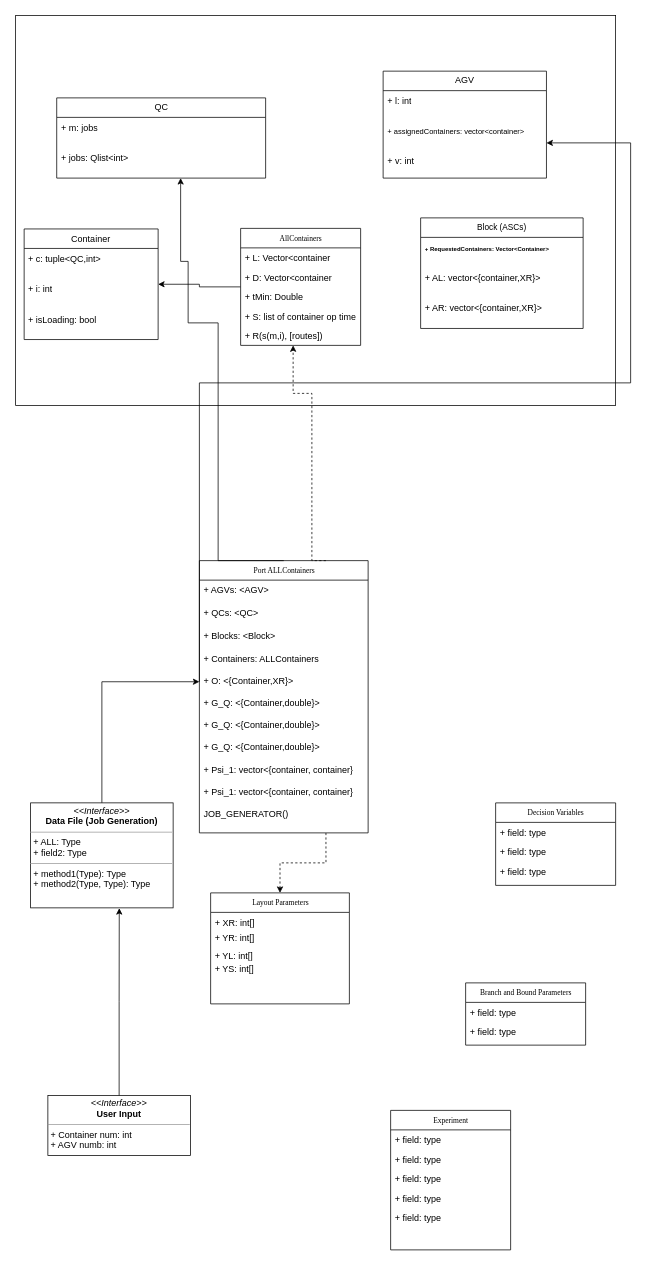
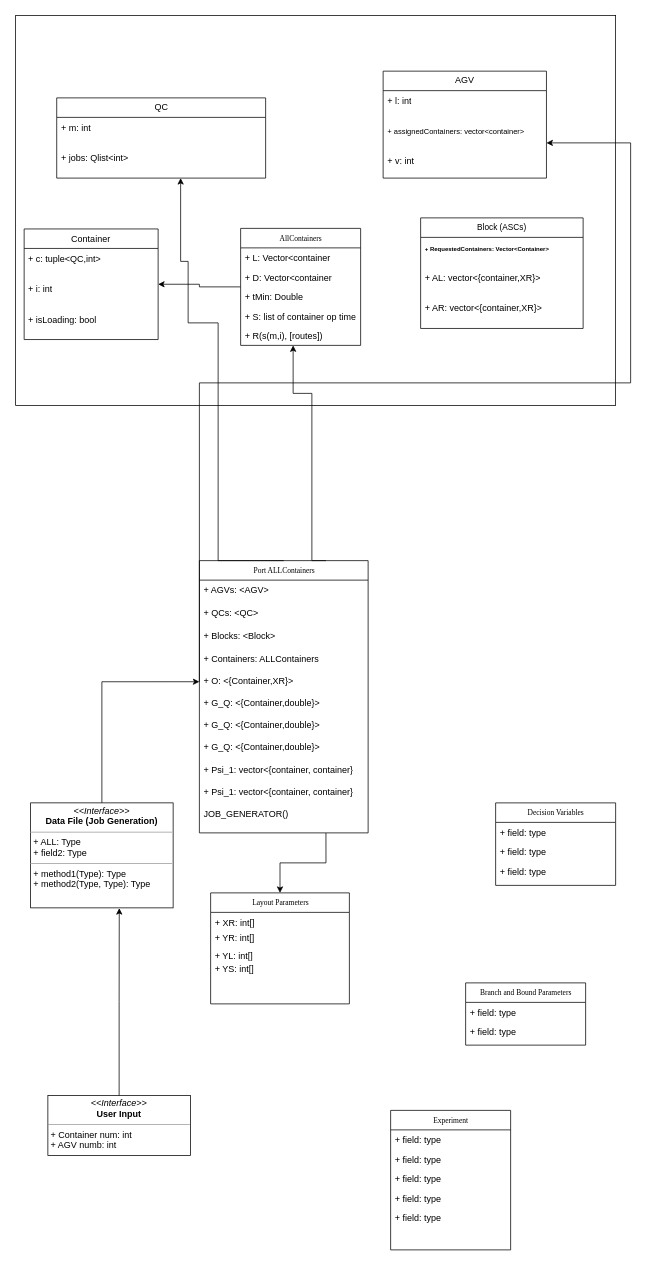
(80, 128) -> (77, 128)
(312, 445) -> (312, 445)
(306, 863) -> (306, 863)
